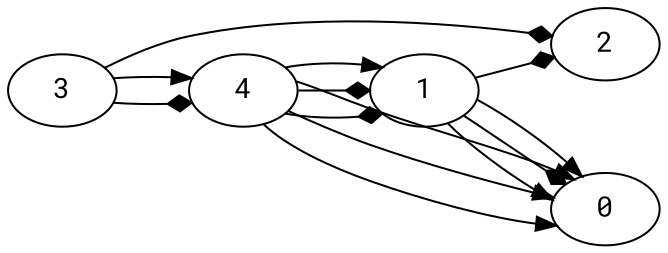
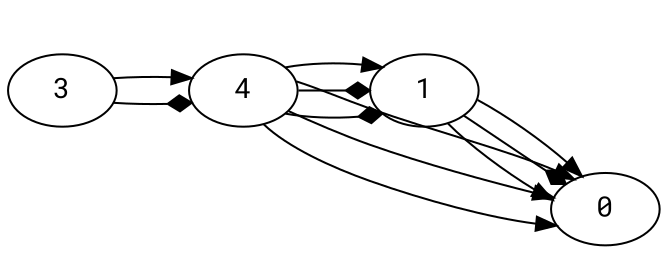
(605, 44) -> none
